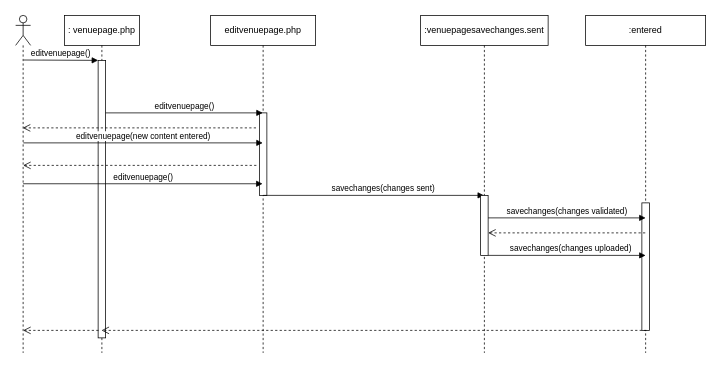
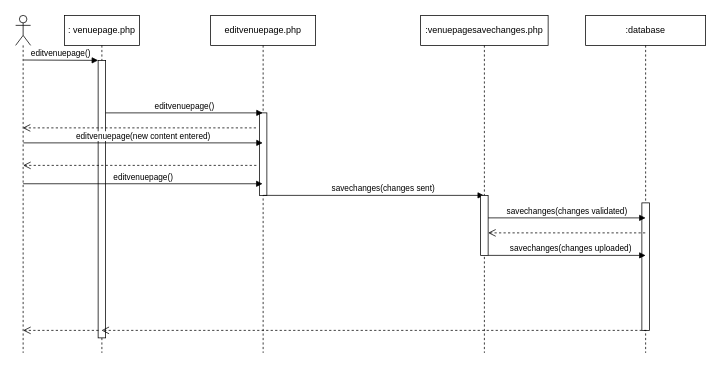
(484, 30) -> (484, 30)
(645, 30) -> (645, 30)
